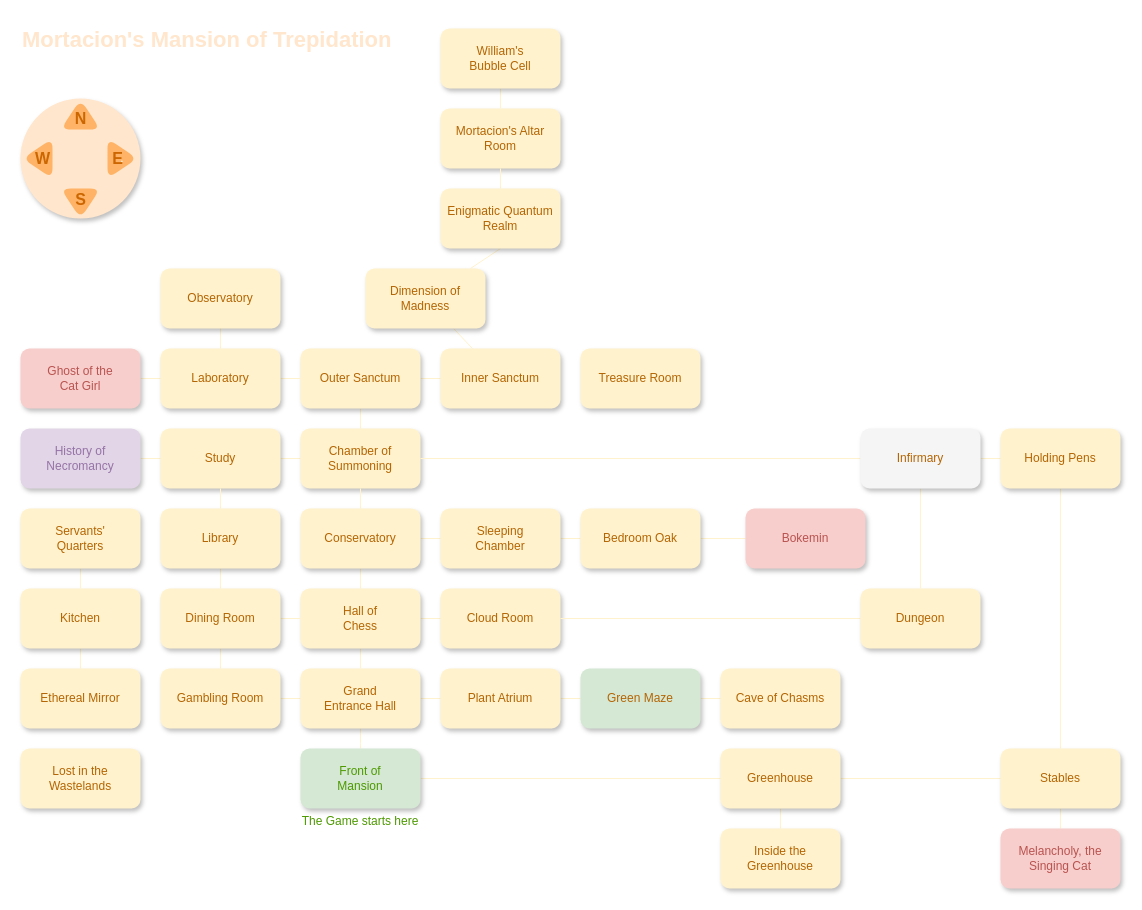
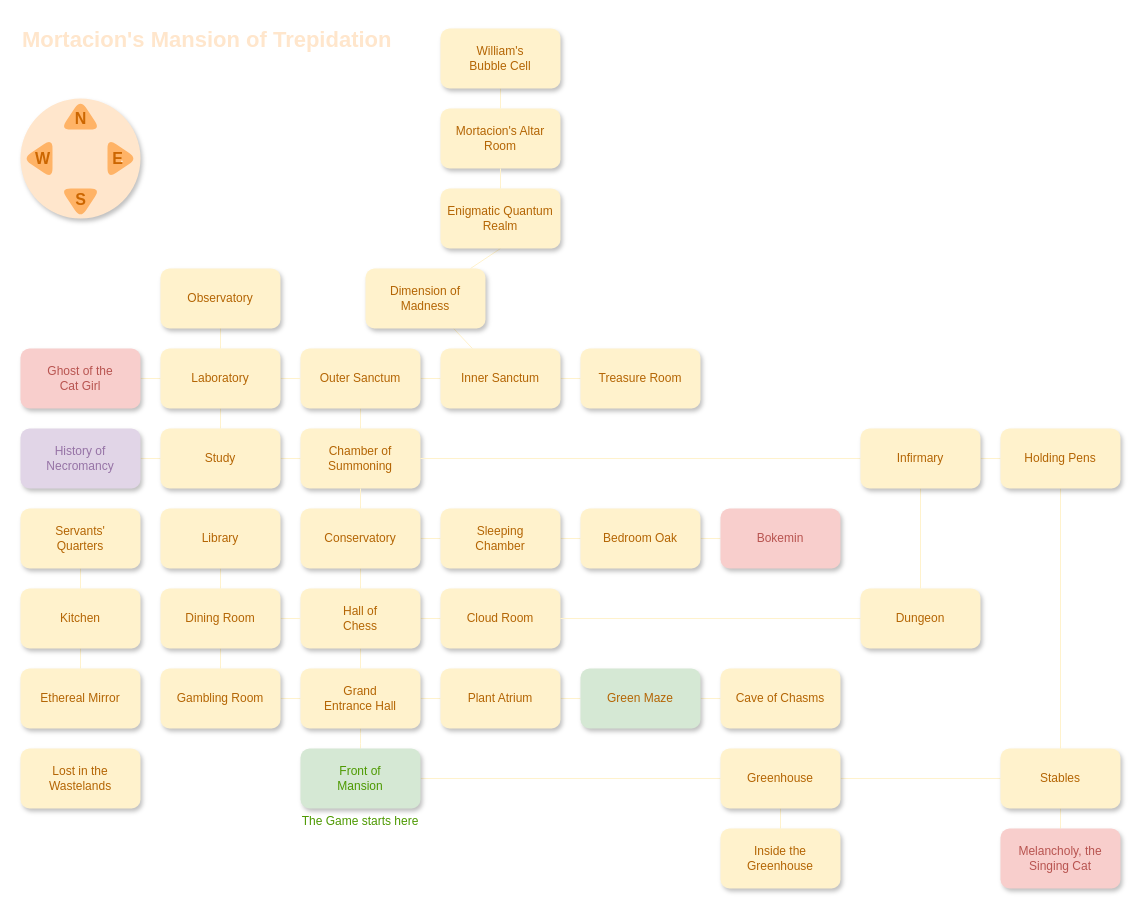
none -> (571, 379)
none -> (221, 419)
(921, 459) -> (921, 459)
(221, 499) -> none
(806, 539) -> (781, 539)
